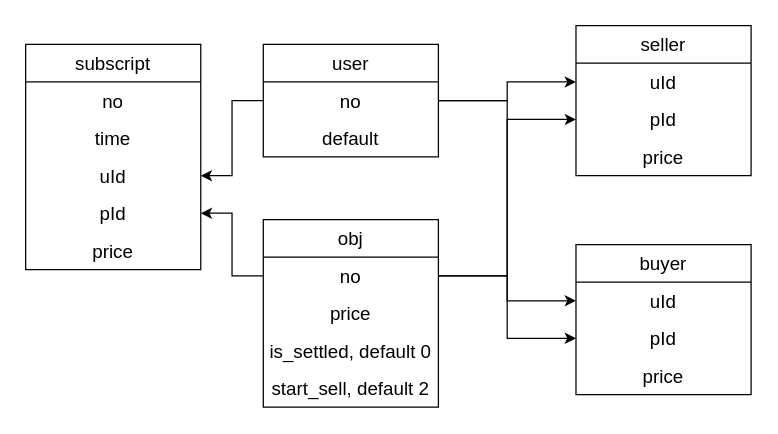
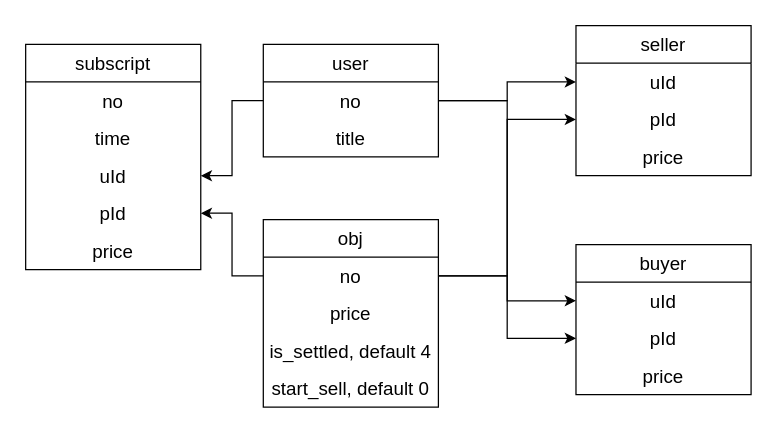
(351, 138) -> (351, 138)
(351, 351) -> (351, 351)
(351, 388) -> (351, 388)
